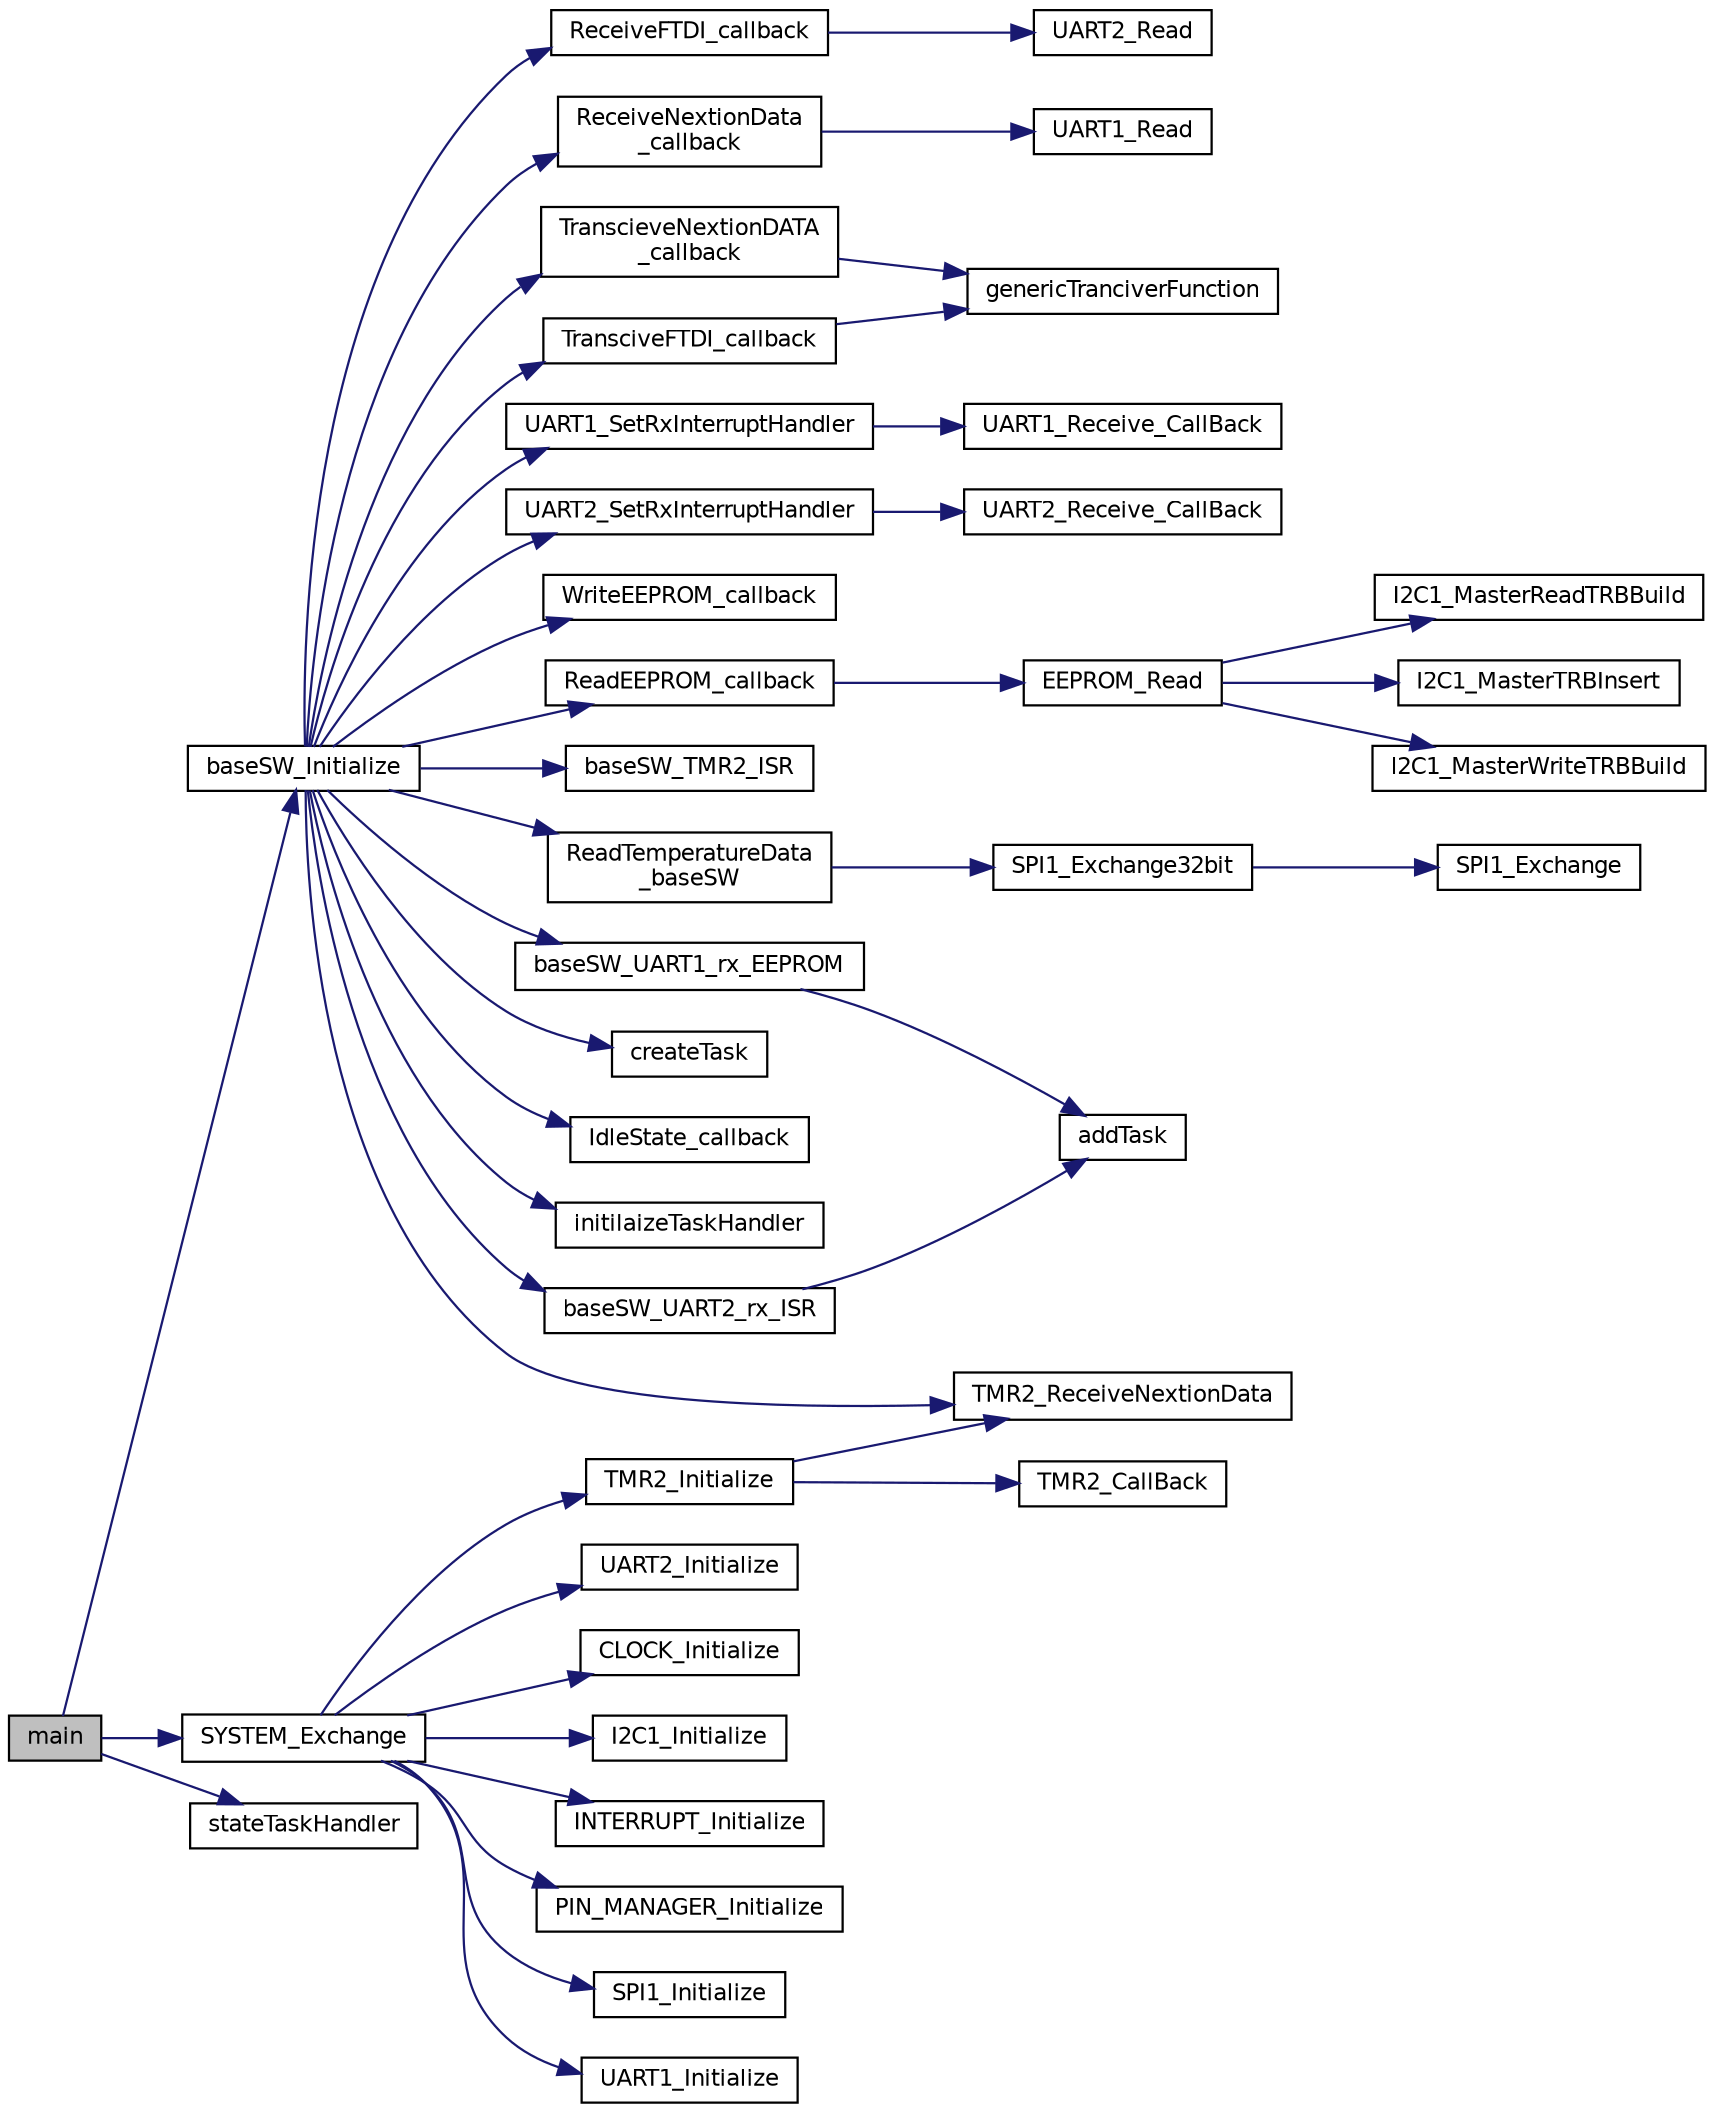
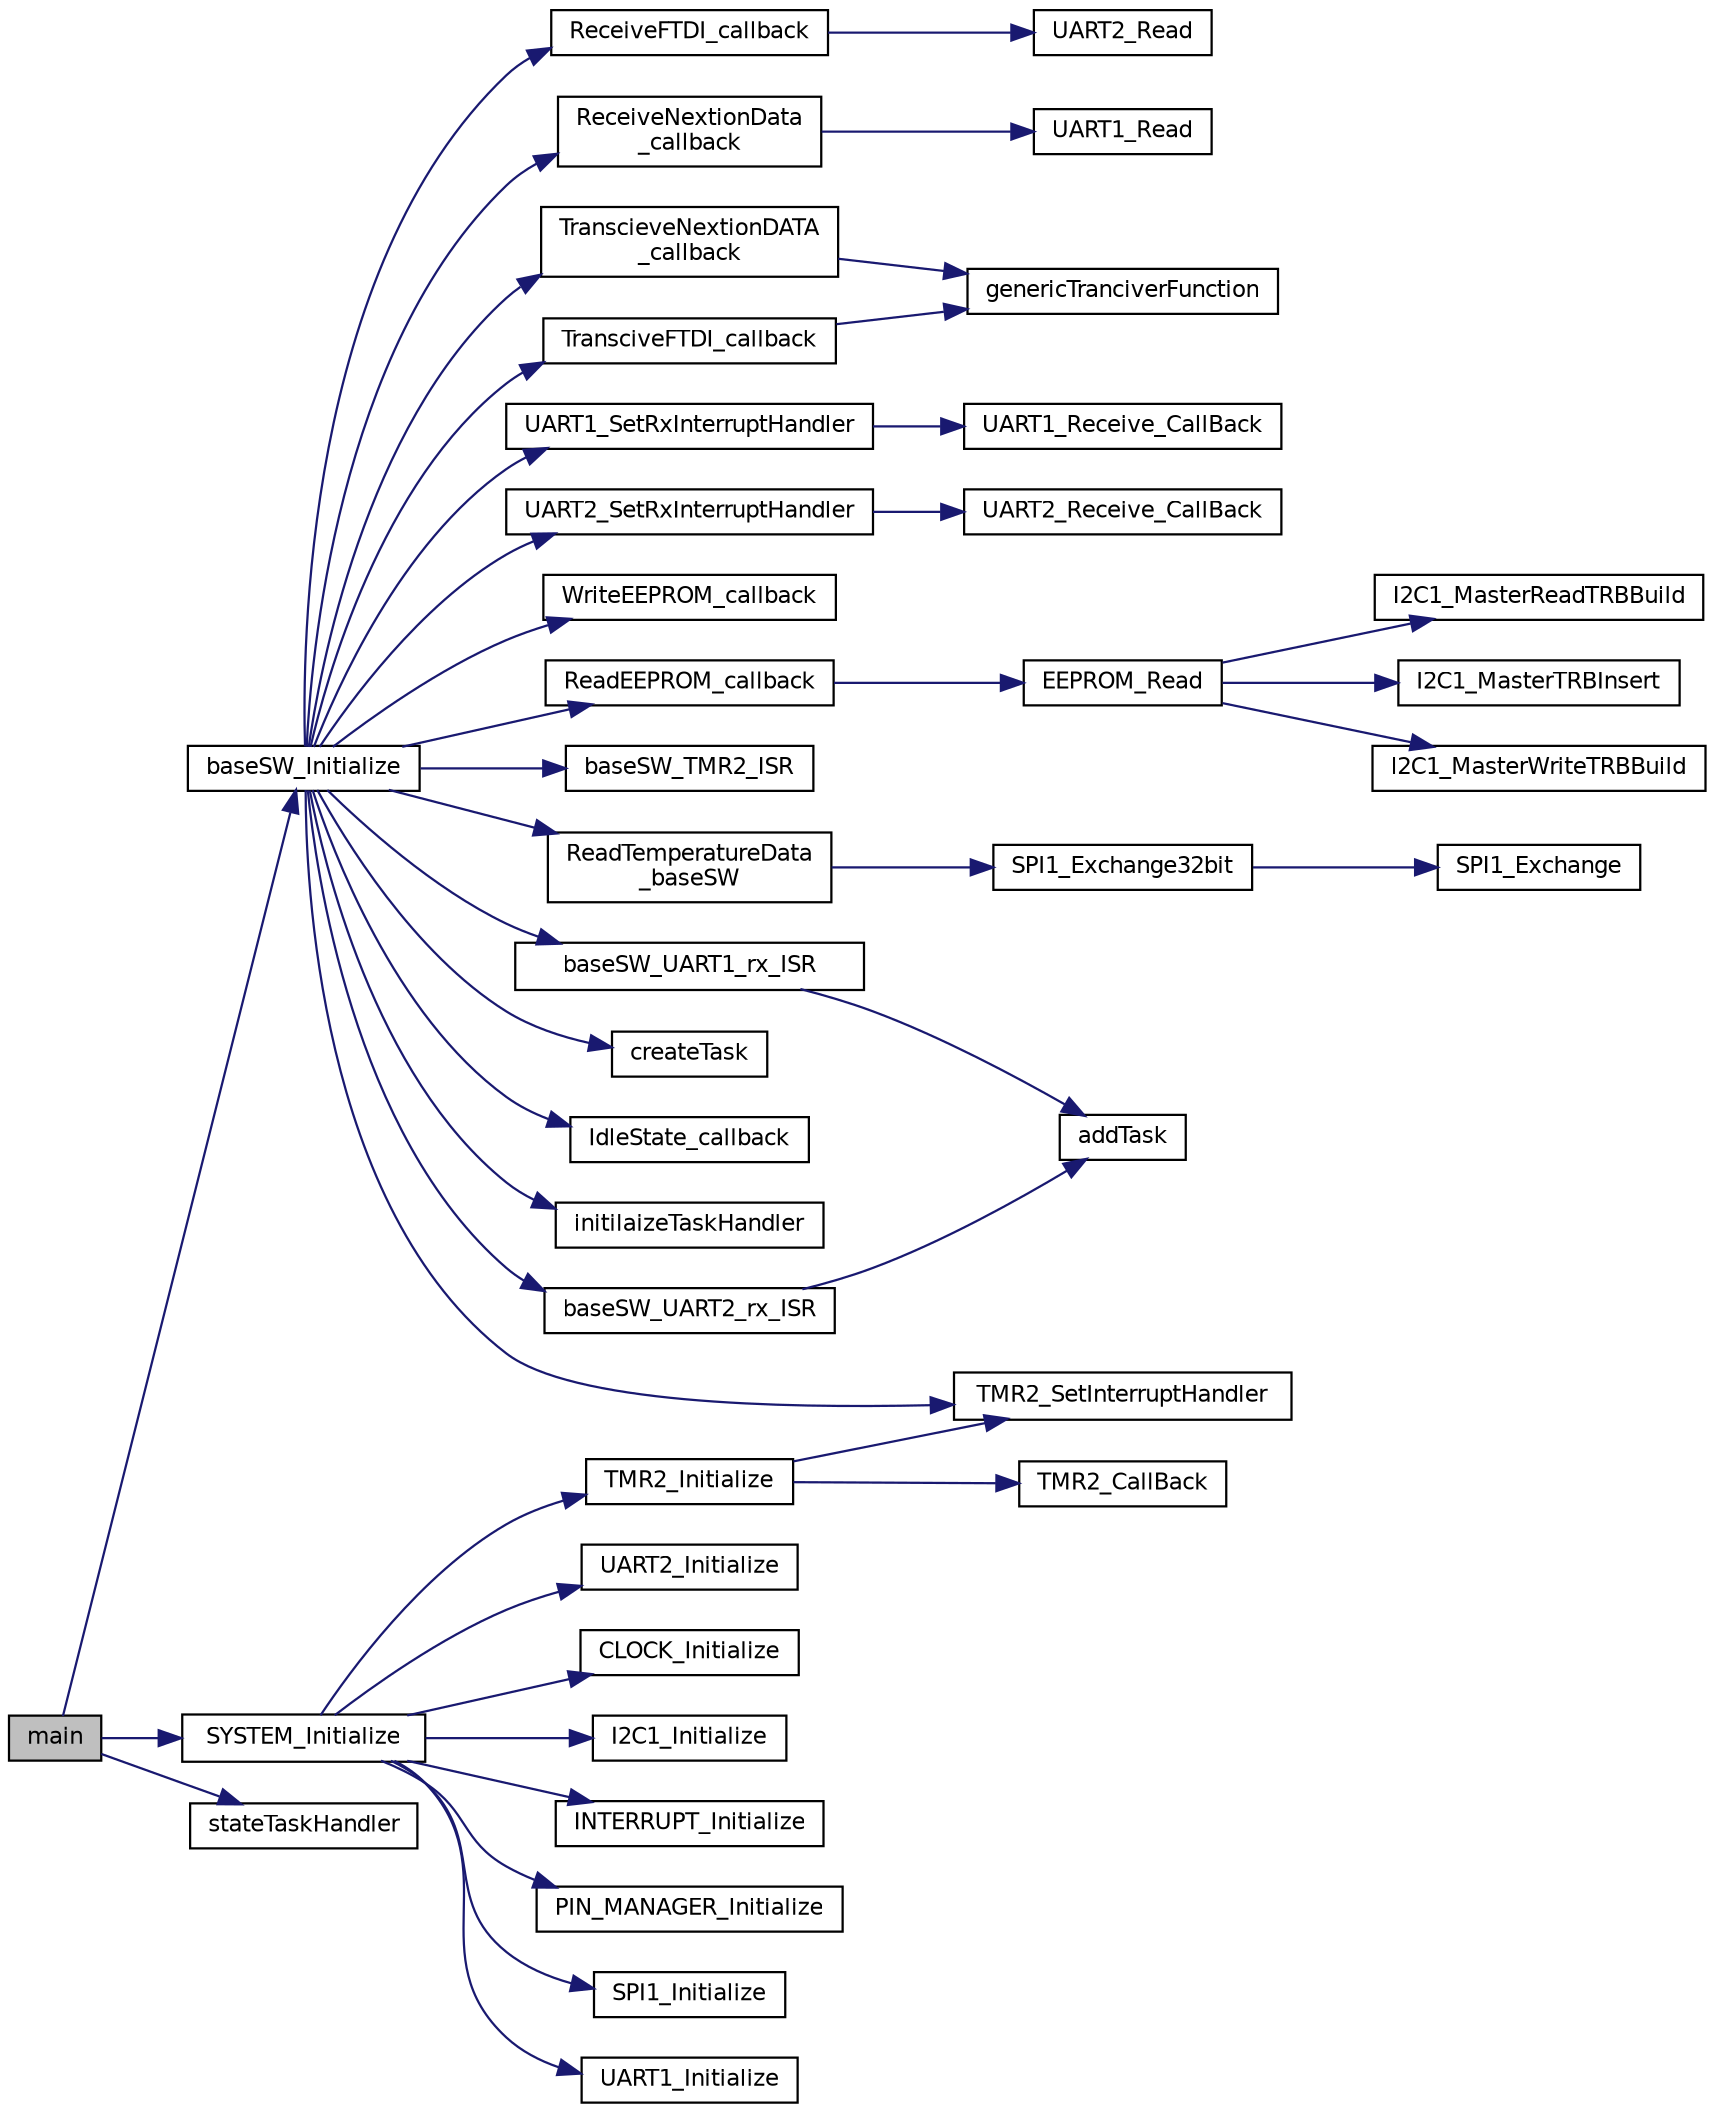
(690, 966) -> (690, 966)
(1123, 1396) -> (1123, 1396)
(304, 1738) -> (304, 1738)
